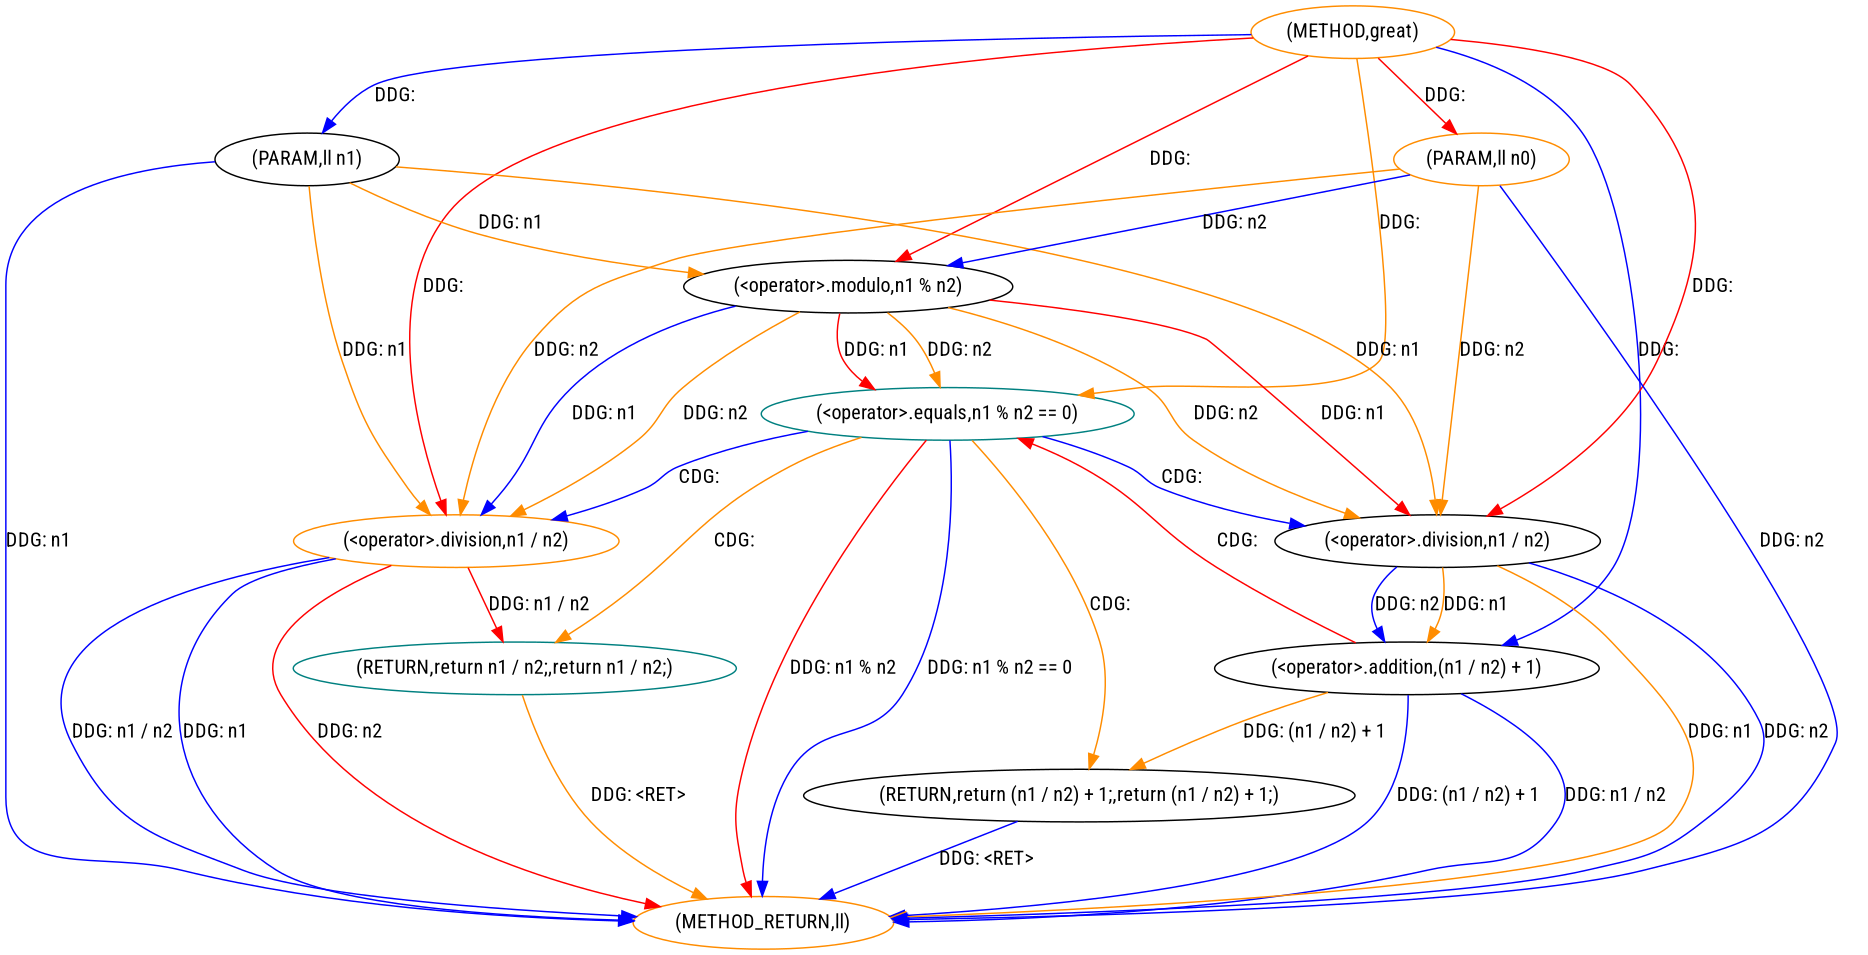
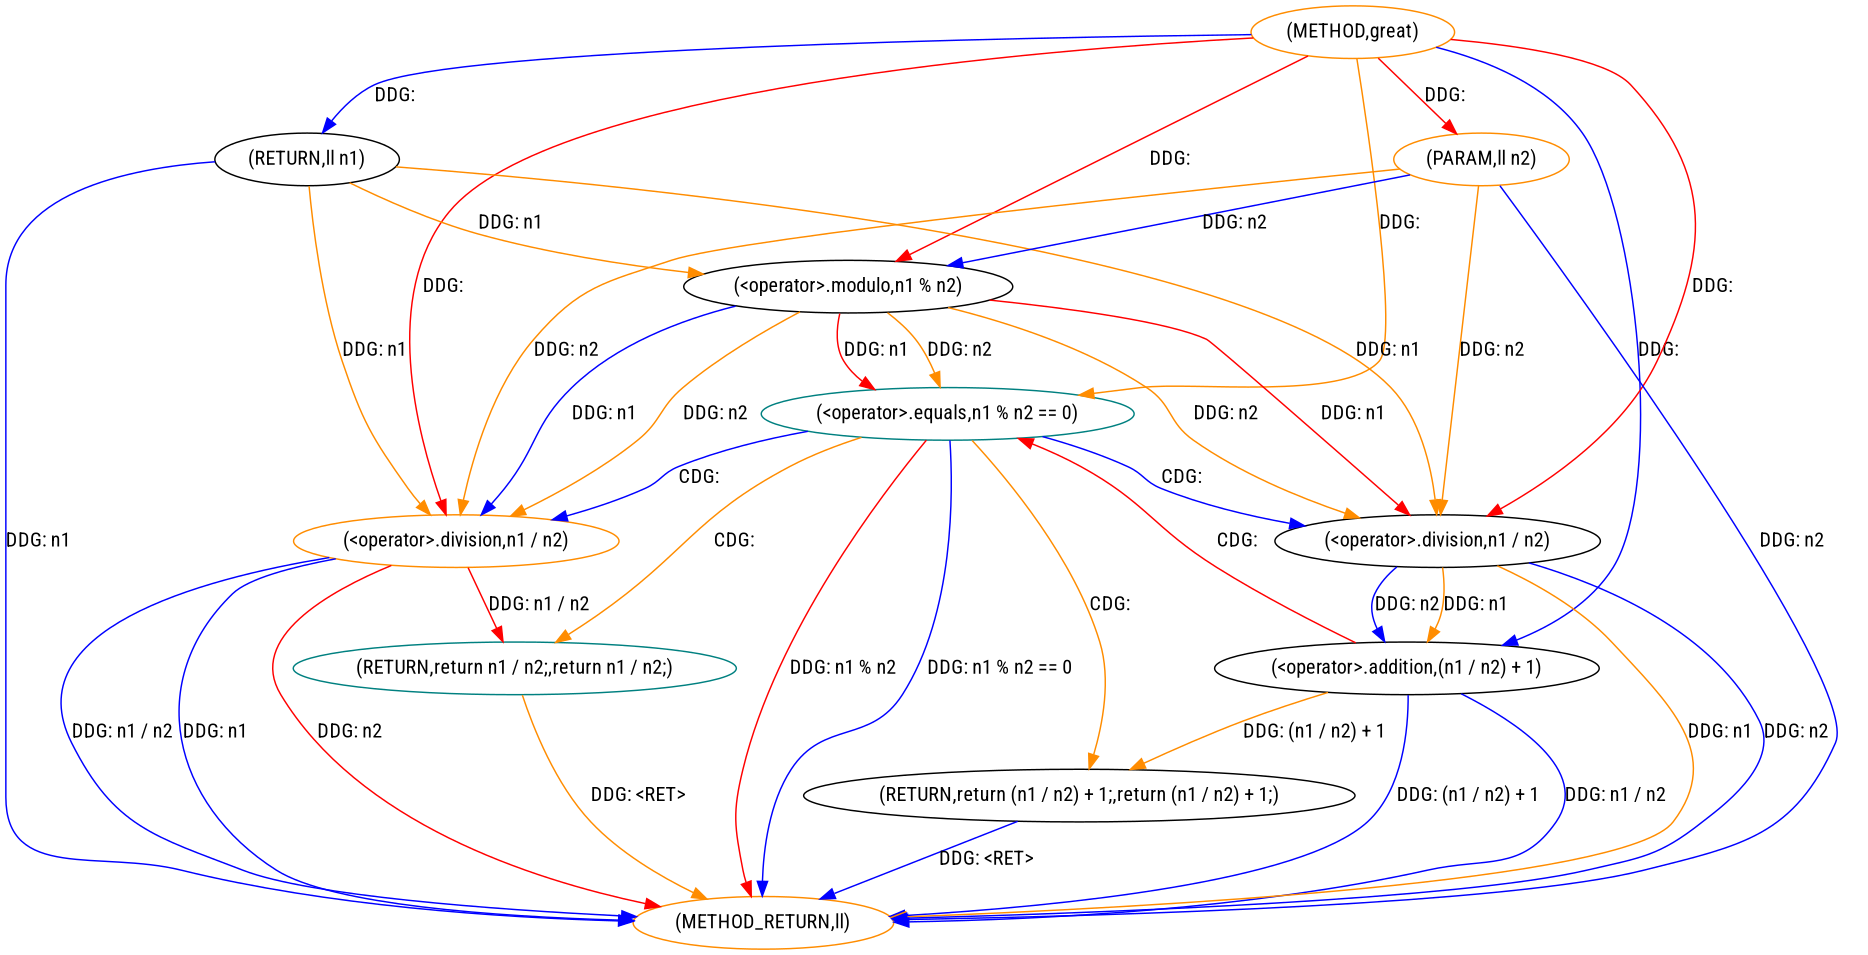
(307, 159) -> (307, 159)
(1482, 159) -> (1482, 159)
